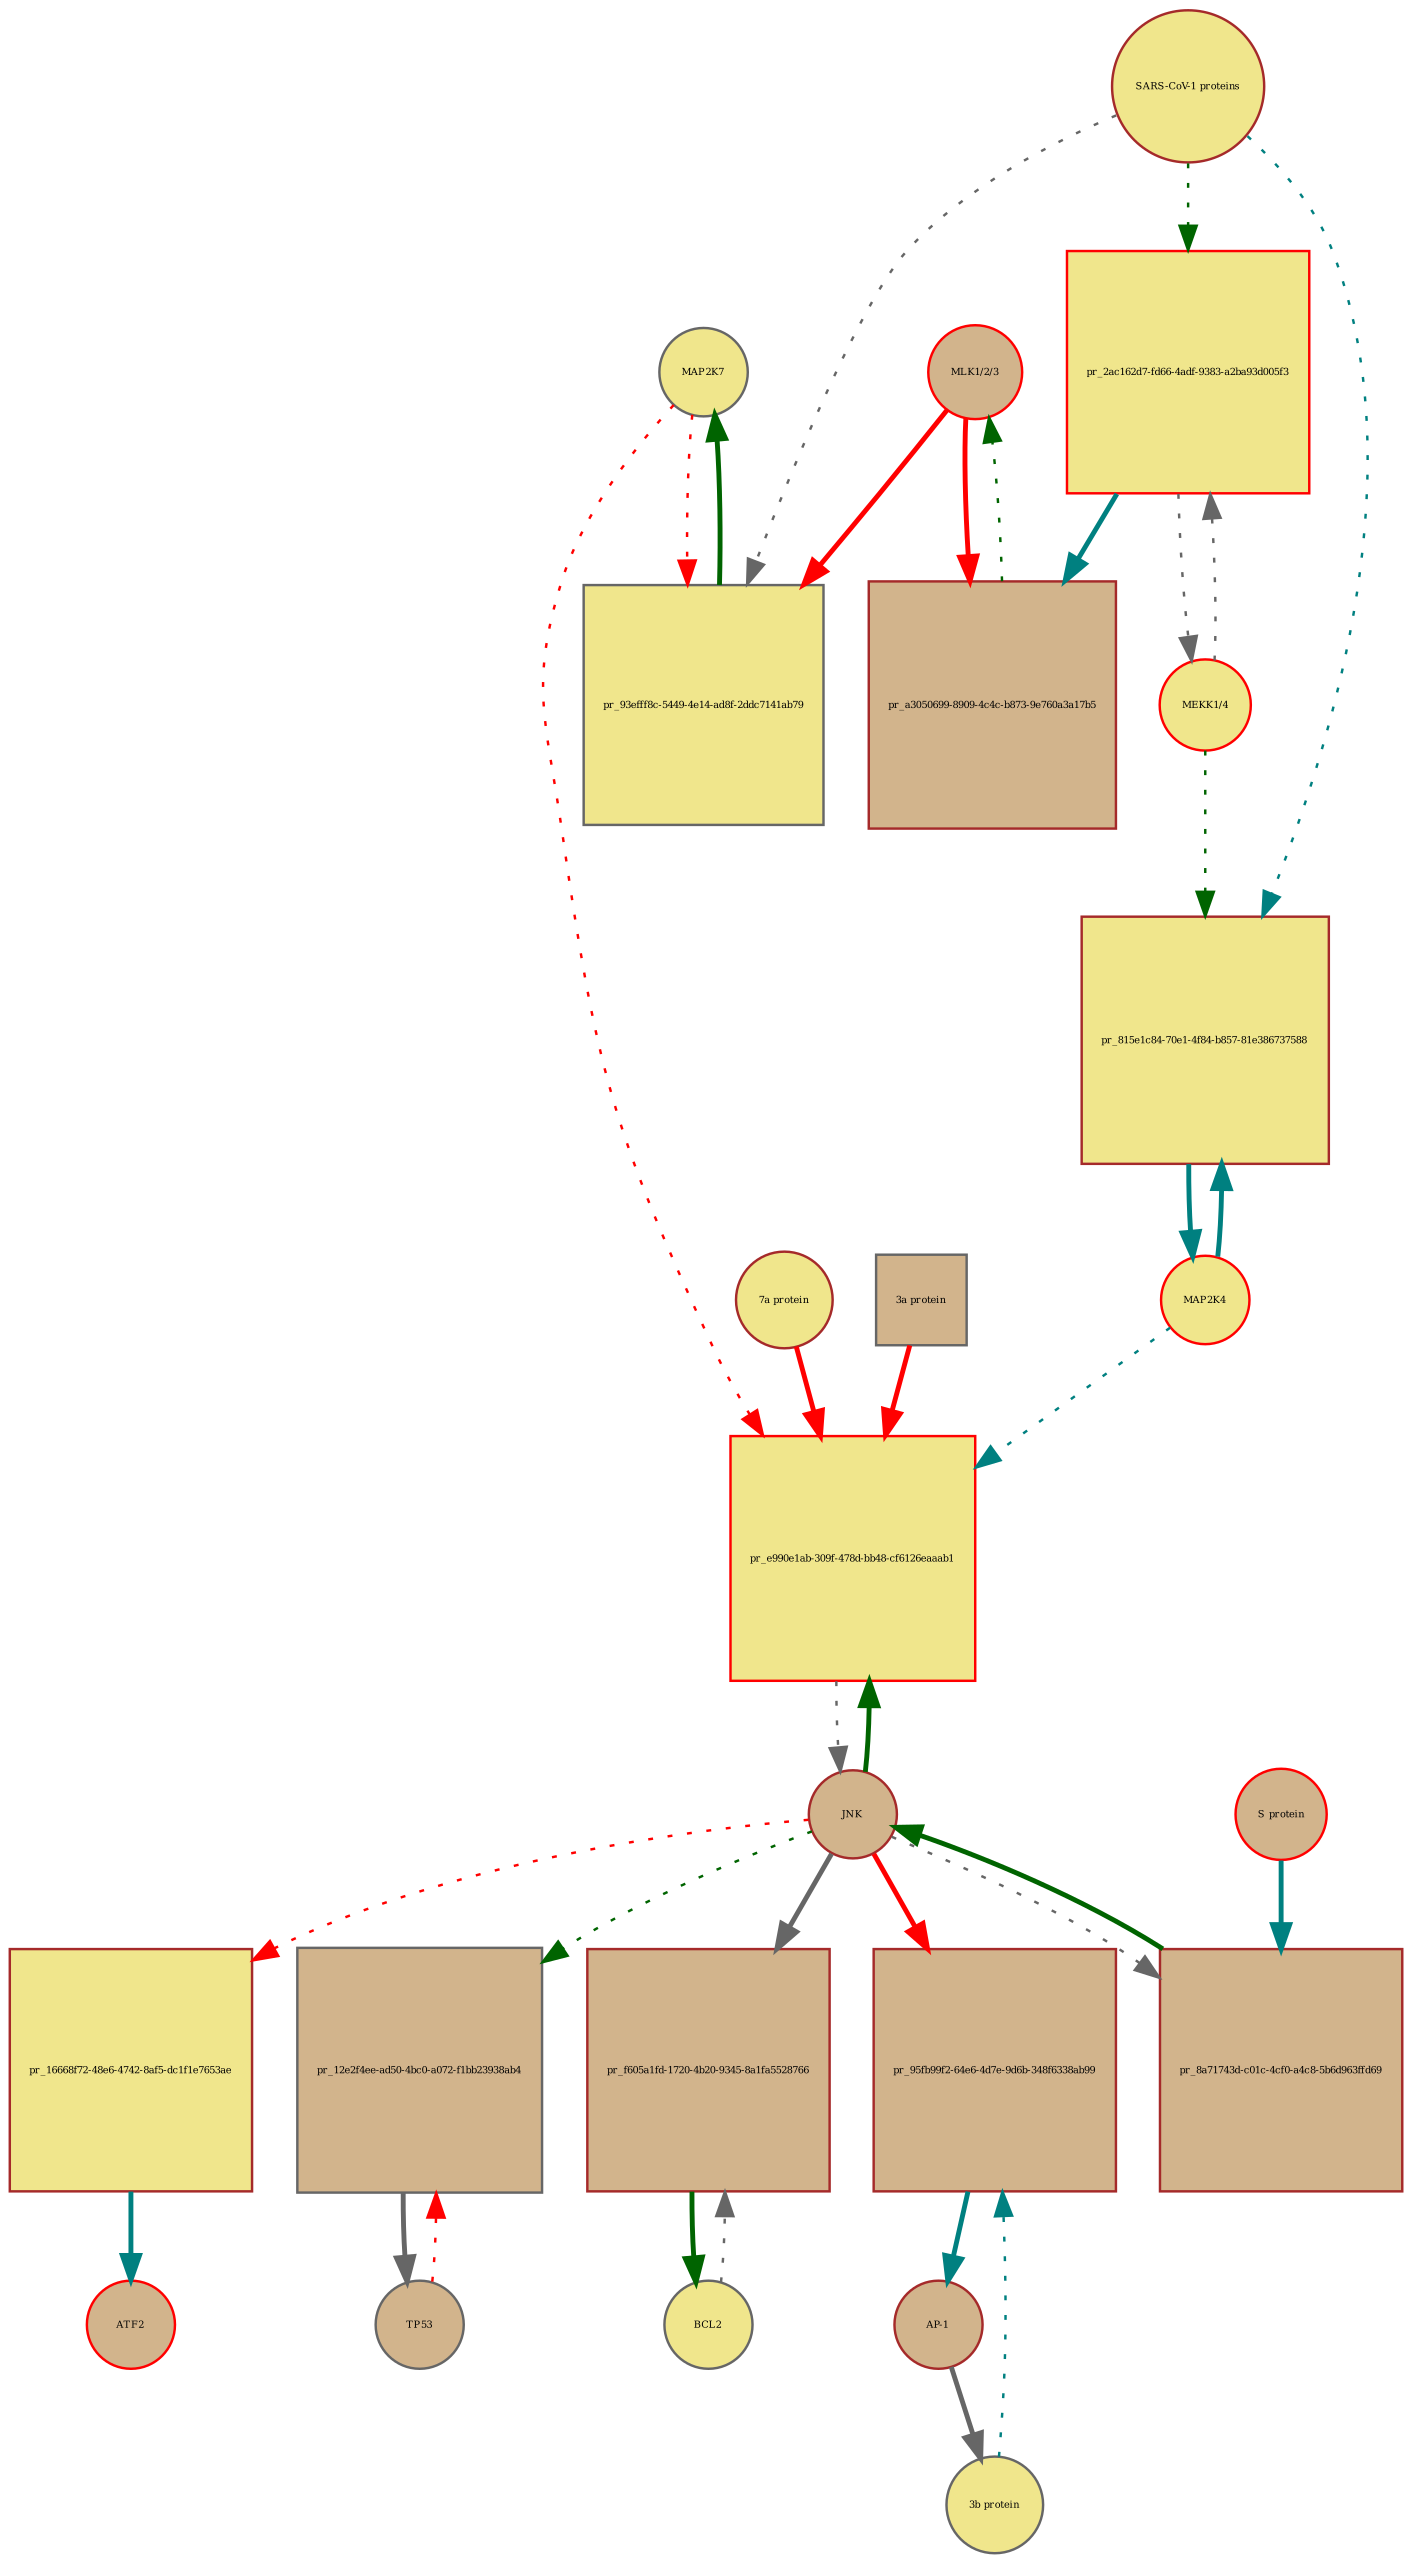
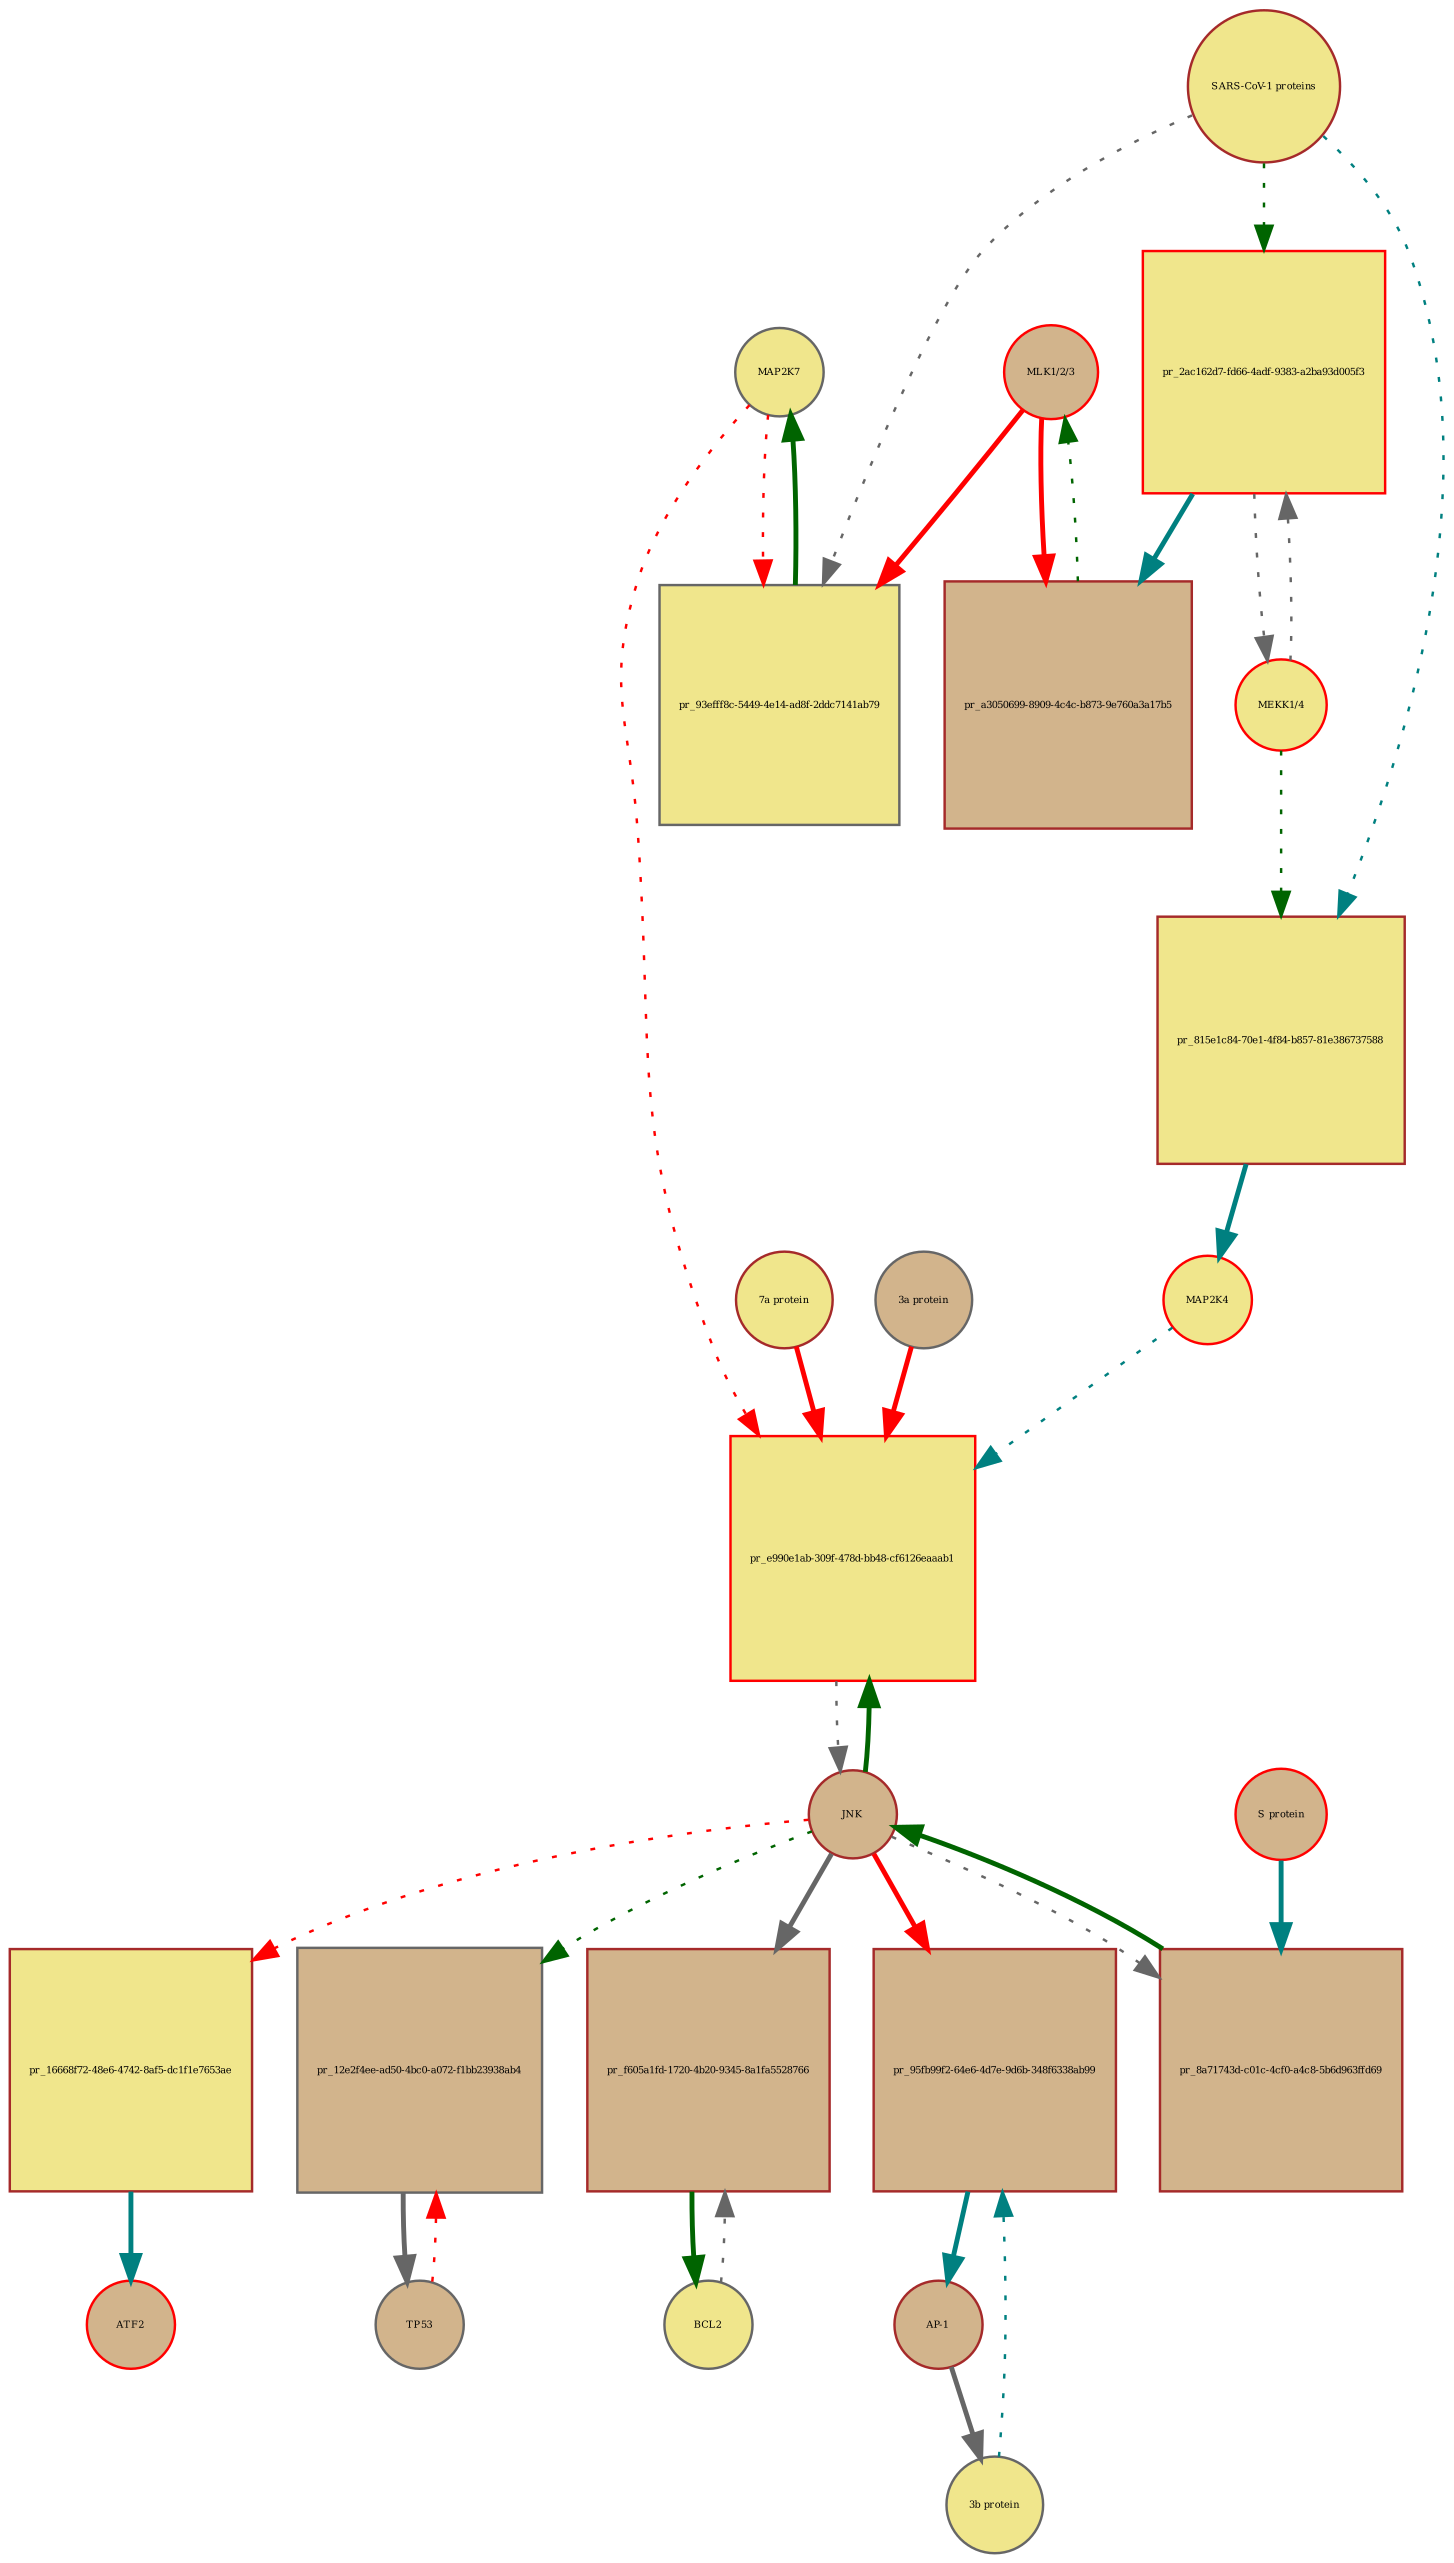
(1220, 1223) -> none
(921, 1300) -> (924, 1300)
